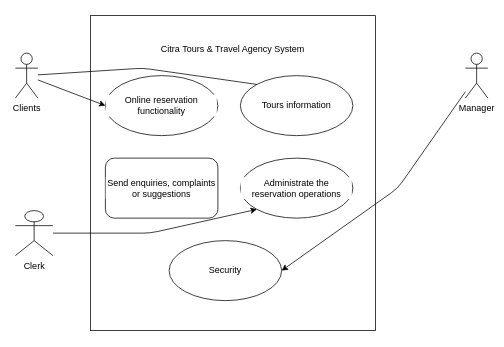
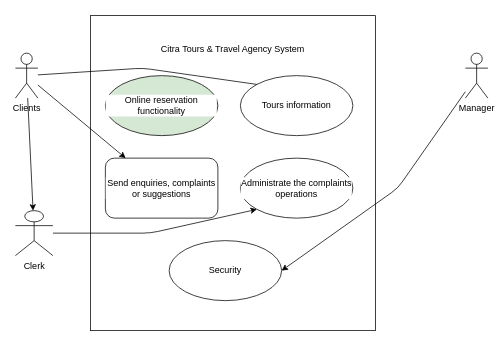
(69, 91) -> (30, 151)
(162, 105) -> (162, 105)
none -> (80, 119)
(297, 188) -> (297, 188)
